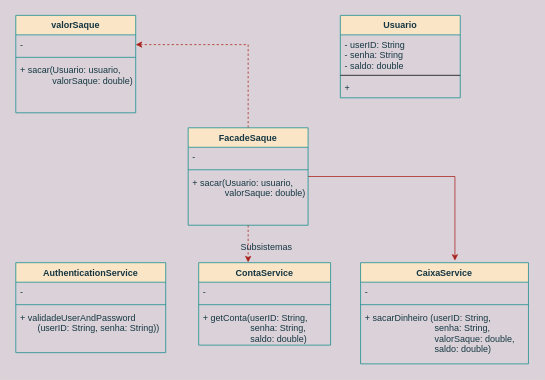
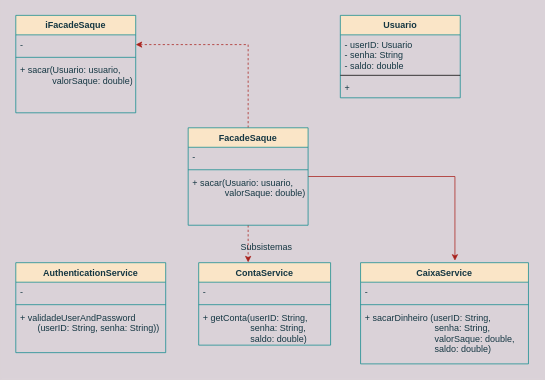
(75, 26) -> (75, 26)
(380, 45) -> (382, 45)
